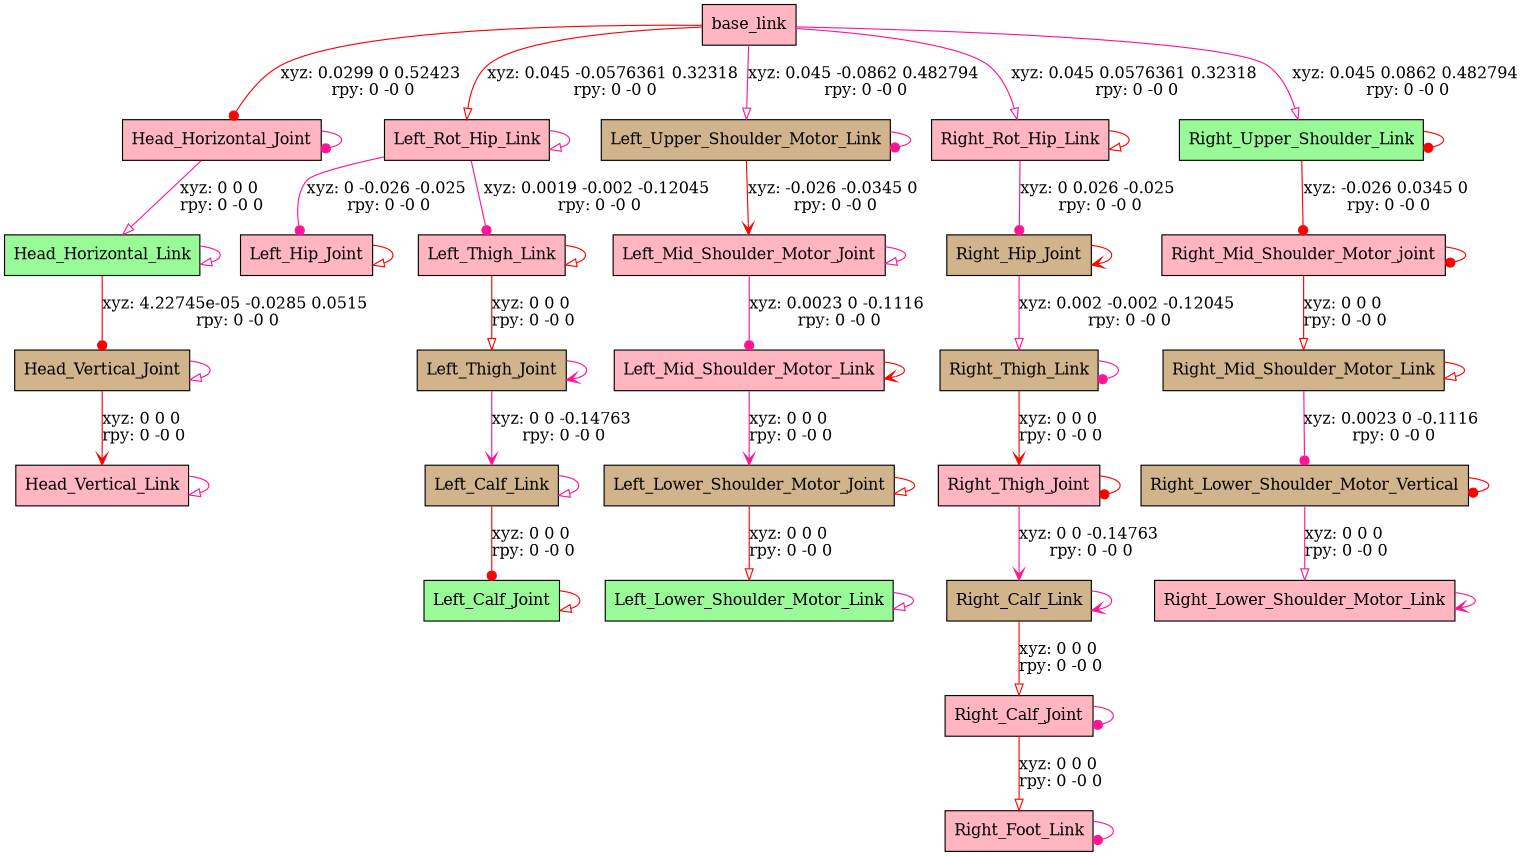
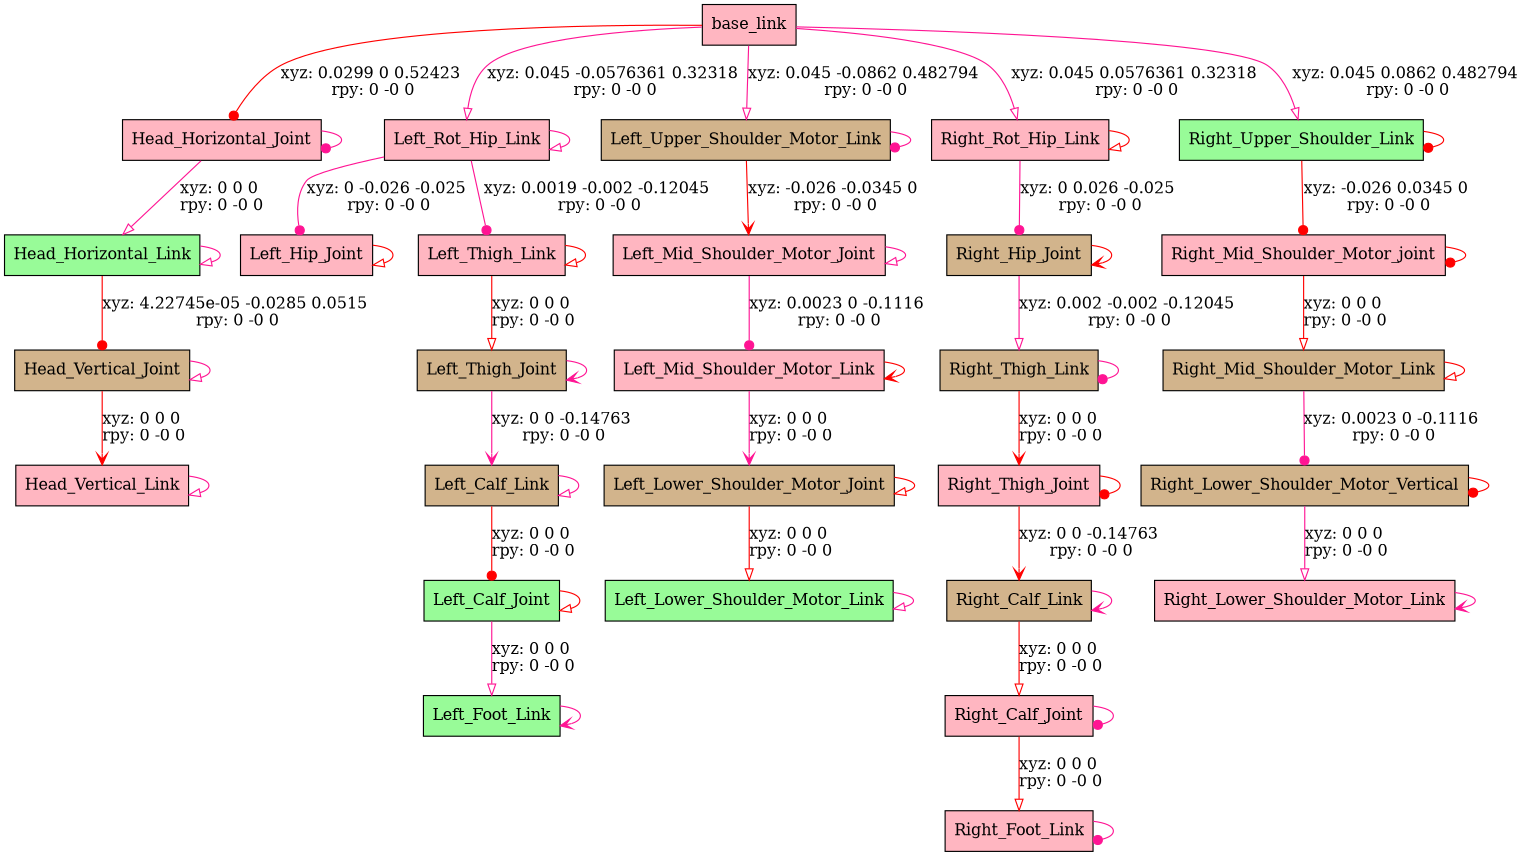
(568, 39) -> (568, 39)
(1019, 537) -> (1019, 537)
none -> (492, 716)
